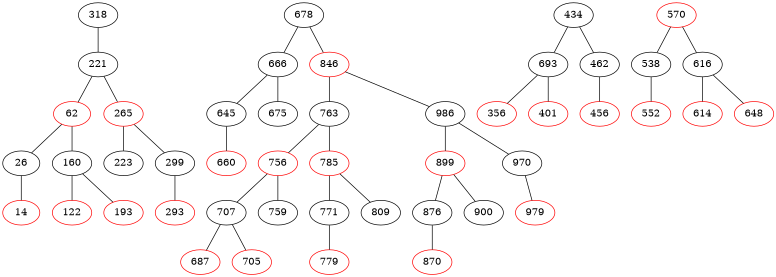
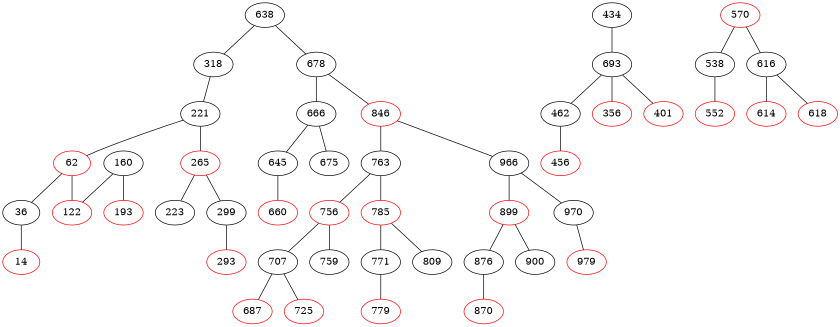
none -> (265, 15)
(587, 40) -> (586, 89)
(445, 114) -> (509, 163)
(754, 114) -> (818, 114)
(72, 139) -> (72, 188)
(21, 163) -> (21, 213)
(252, 262) -> (304, 311)
